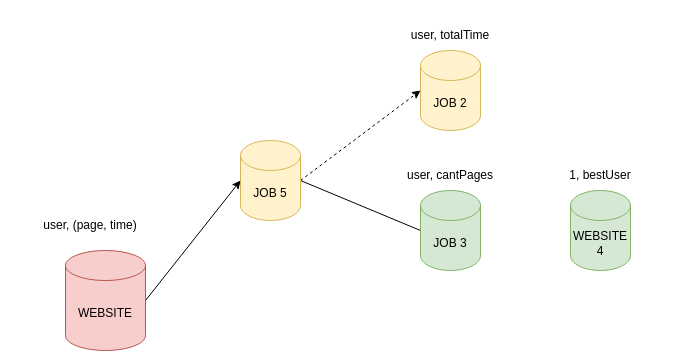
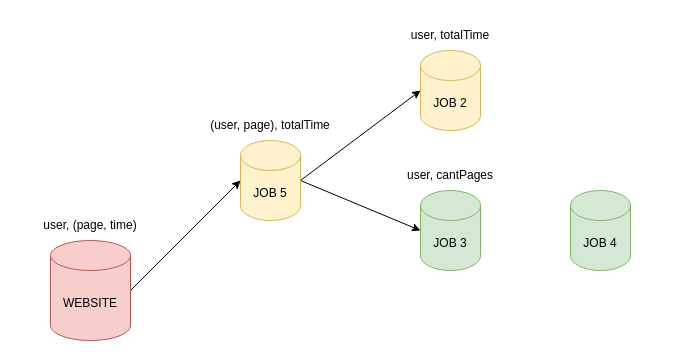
none -> (271, 126)
(358, 137) -> (358, 137)
(601, 176) -> none
(416, 229) -> (413, 227)
(601, 244) -> (601, 244)
(106, 301) -> (91, 291)
